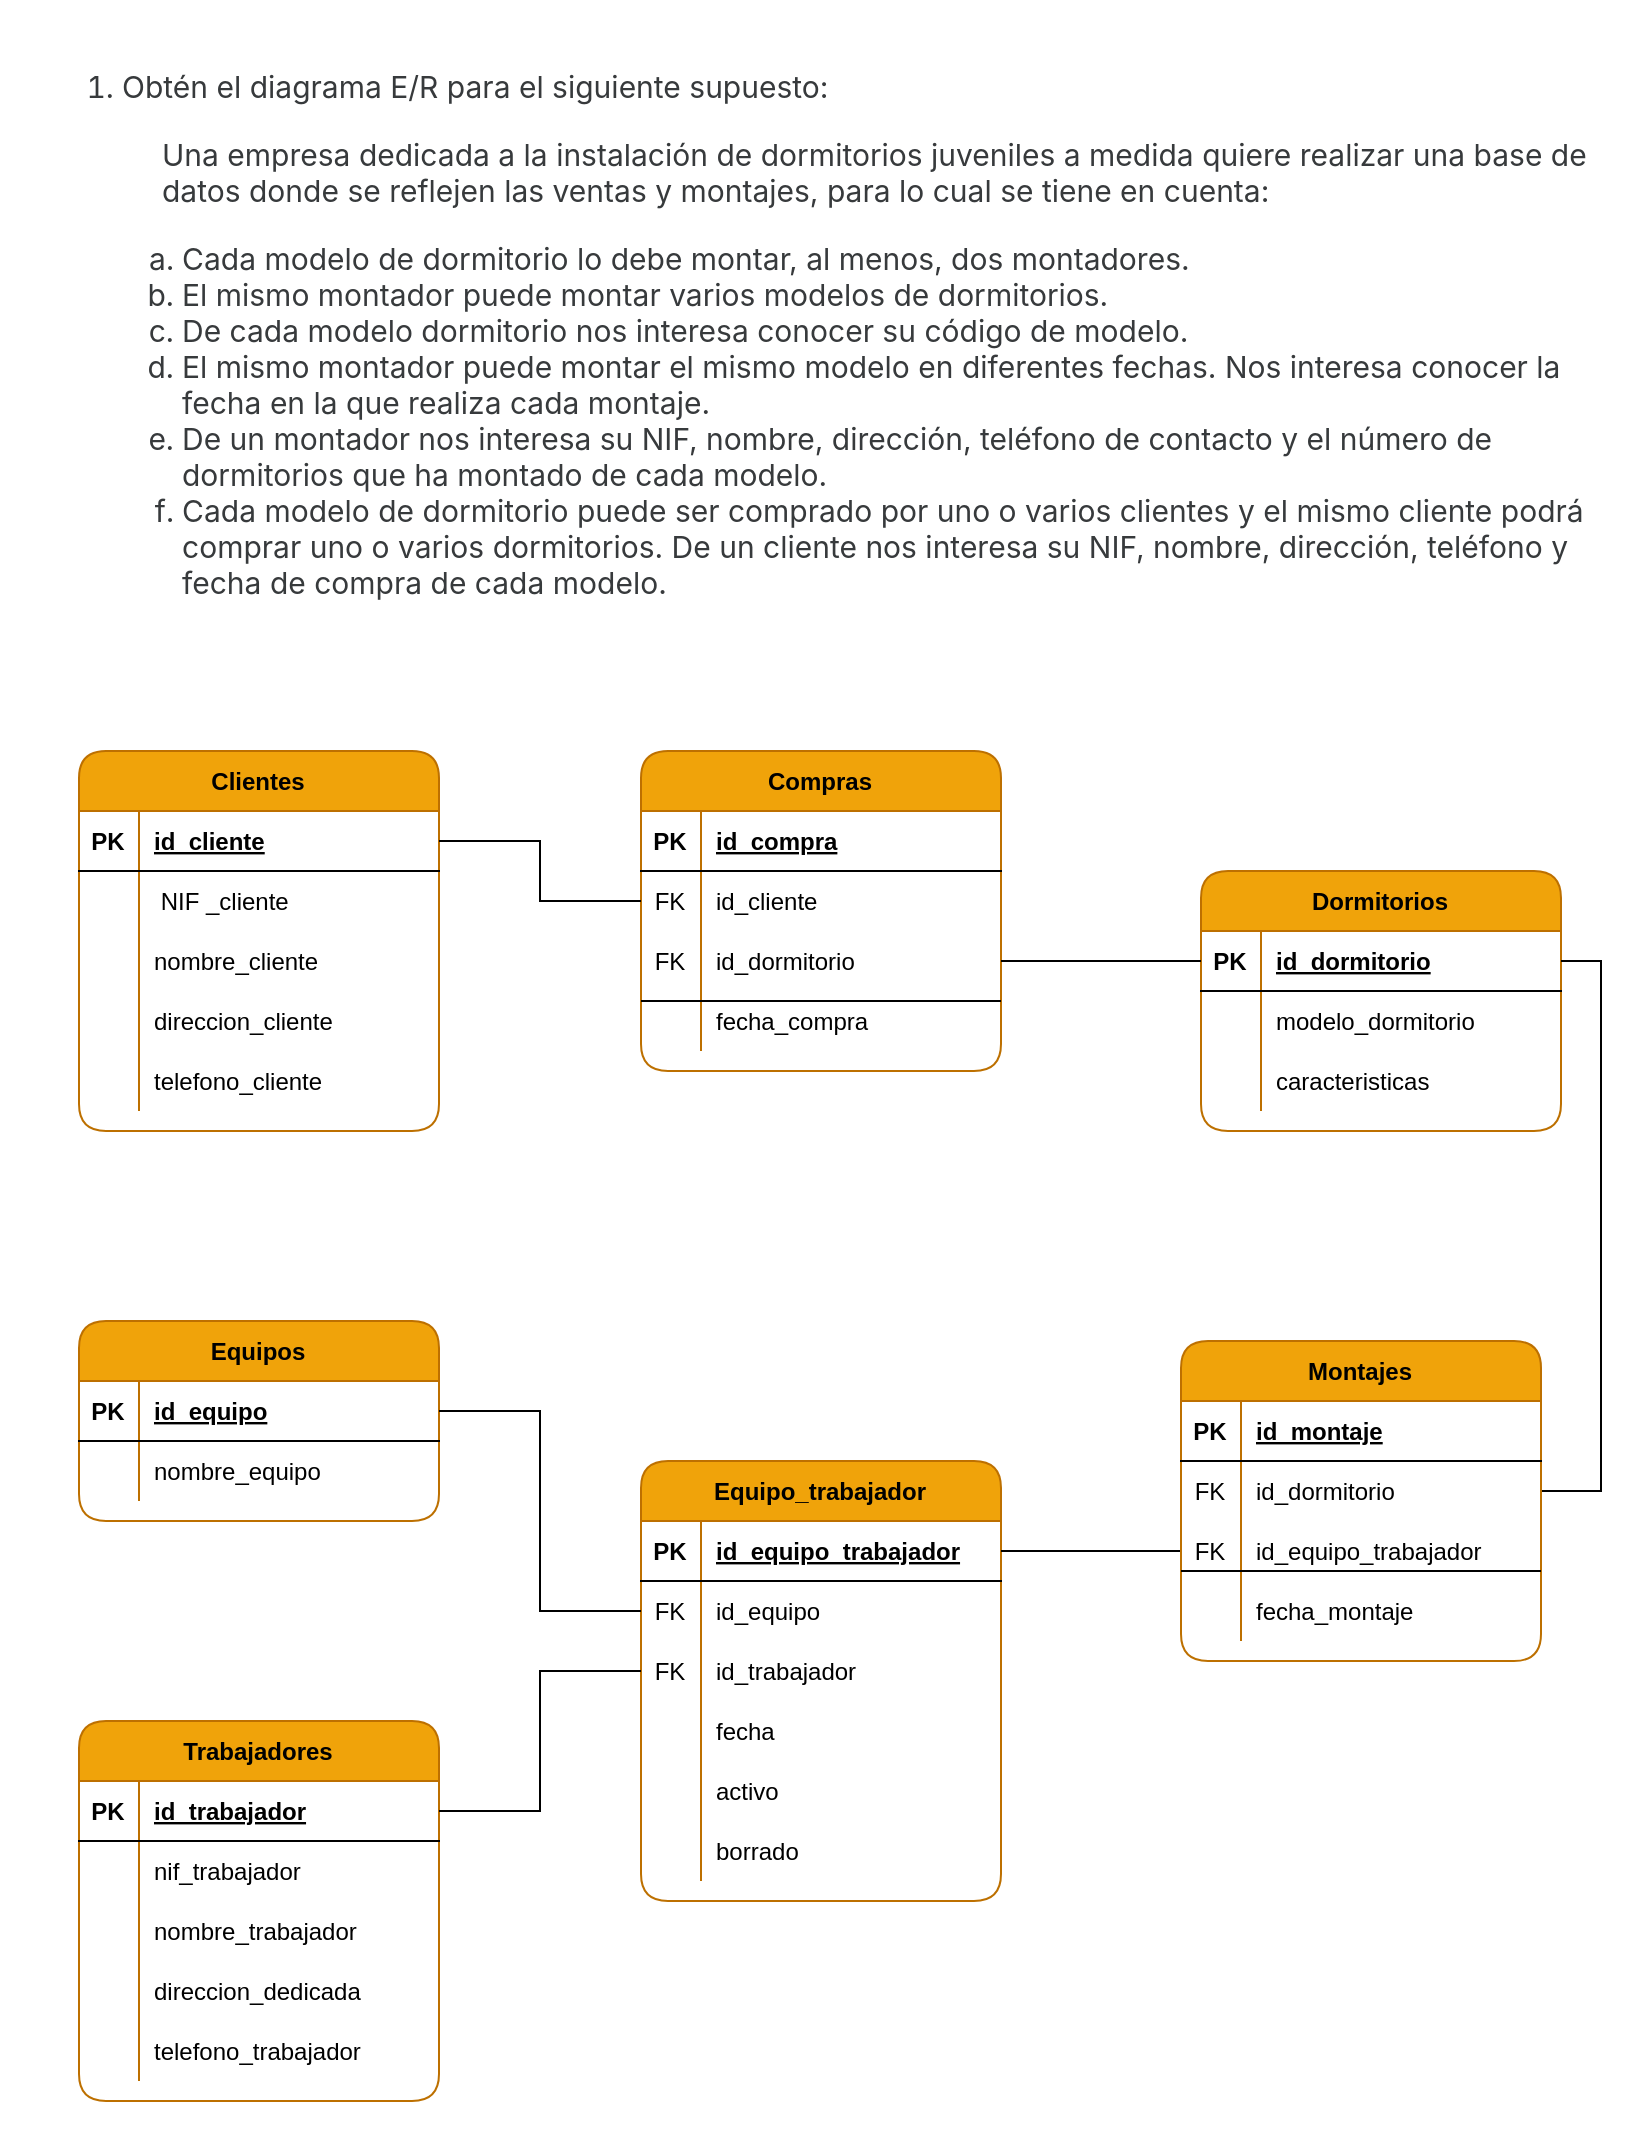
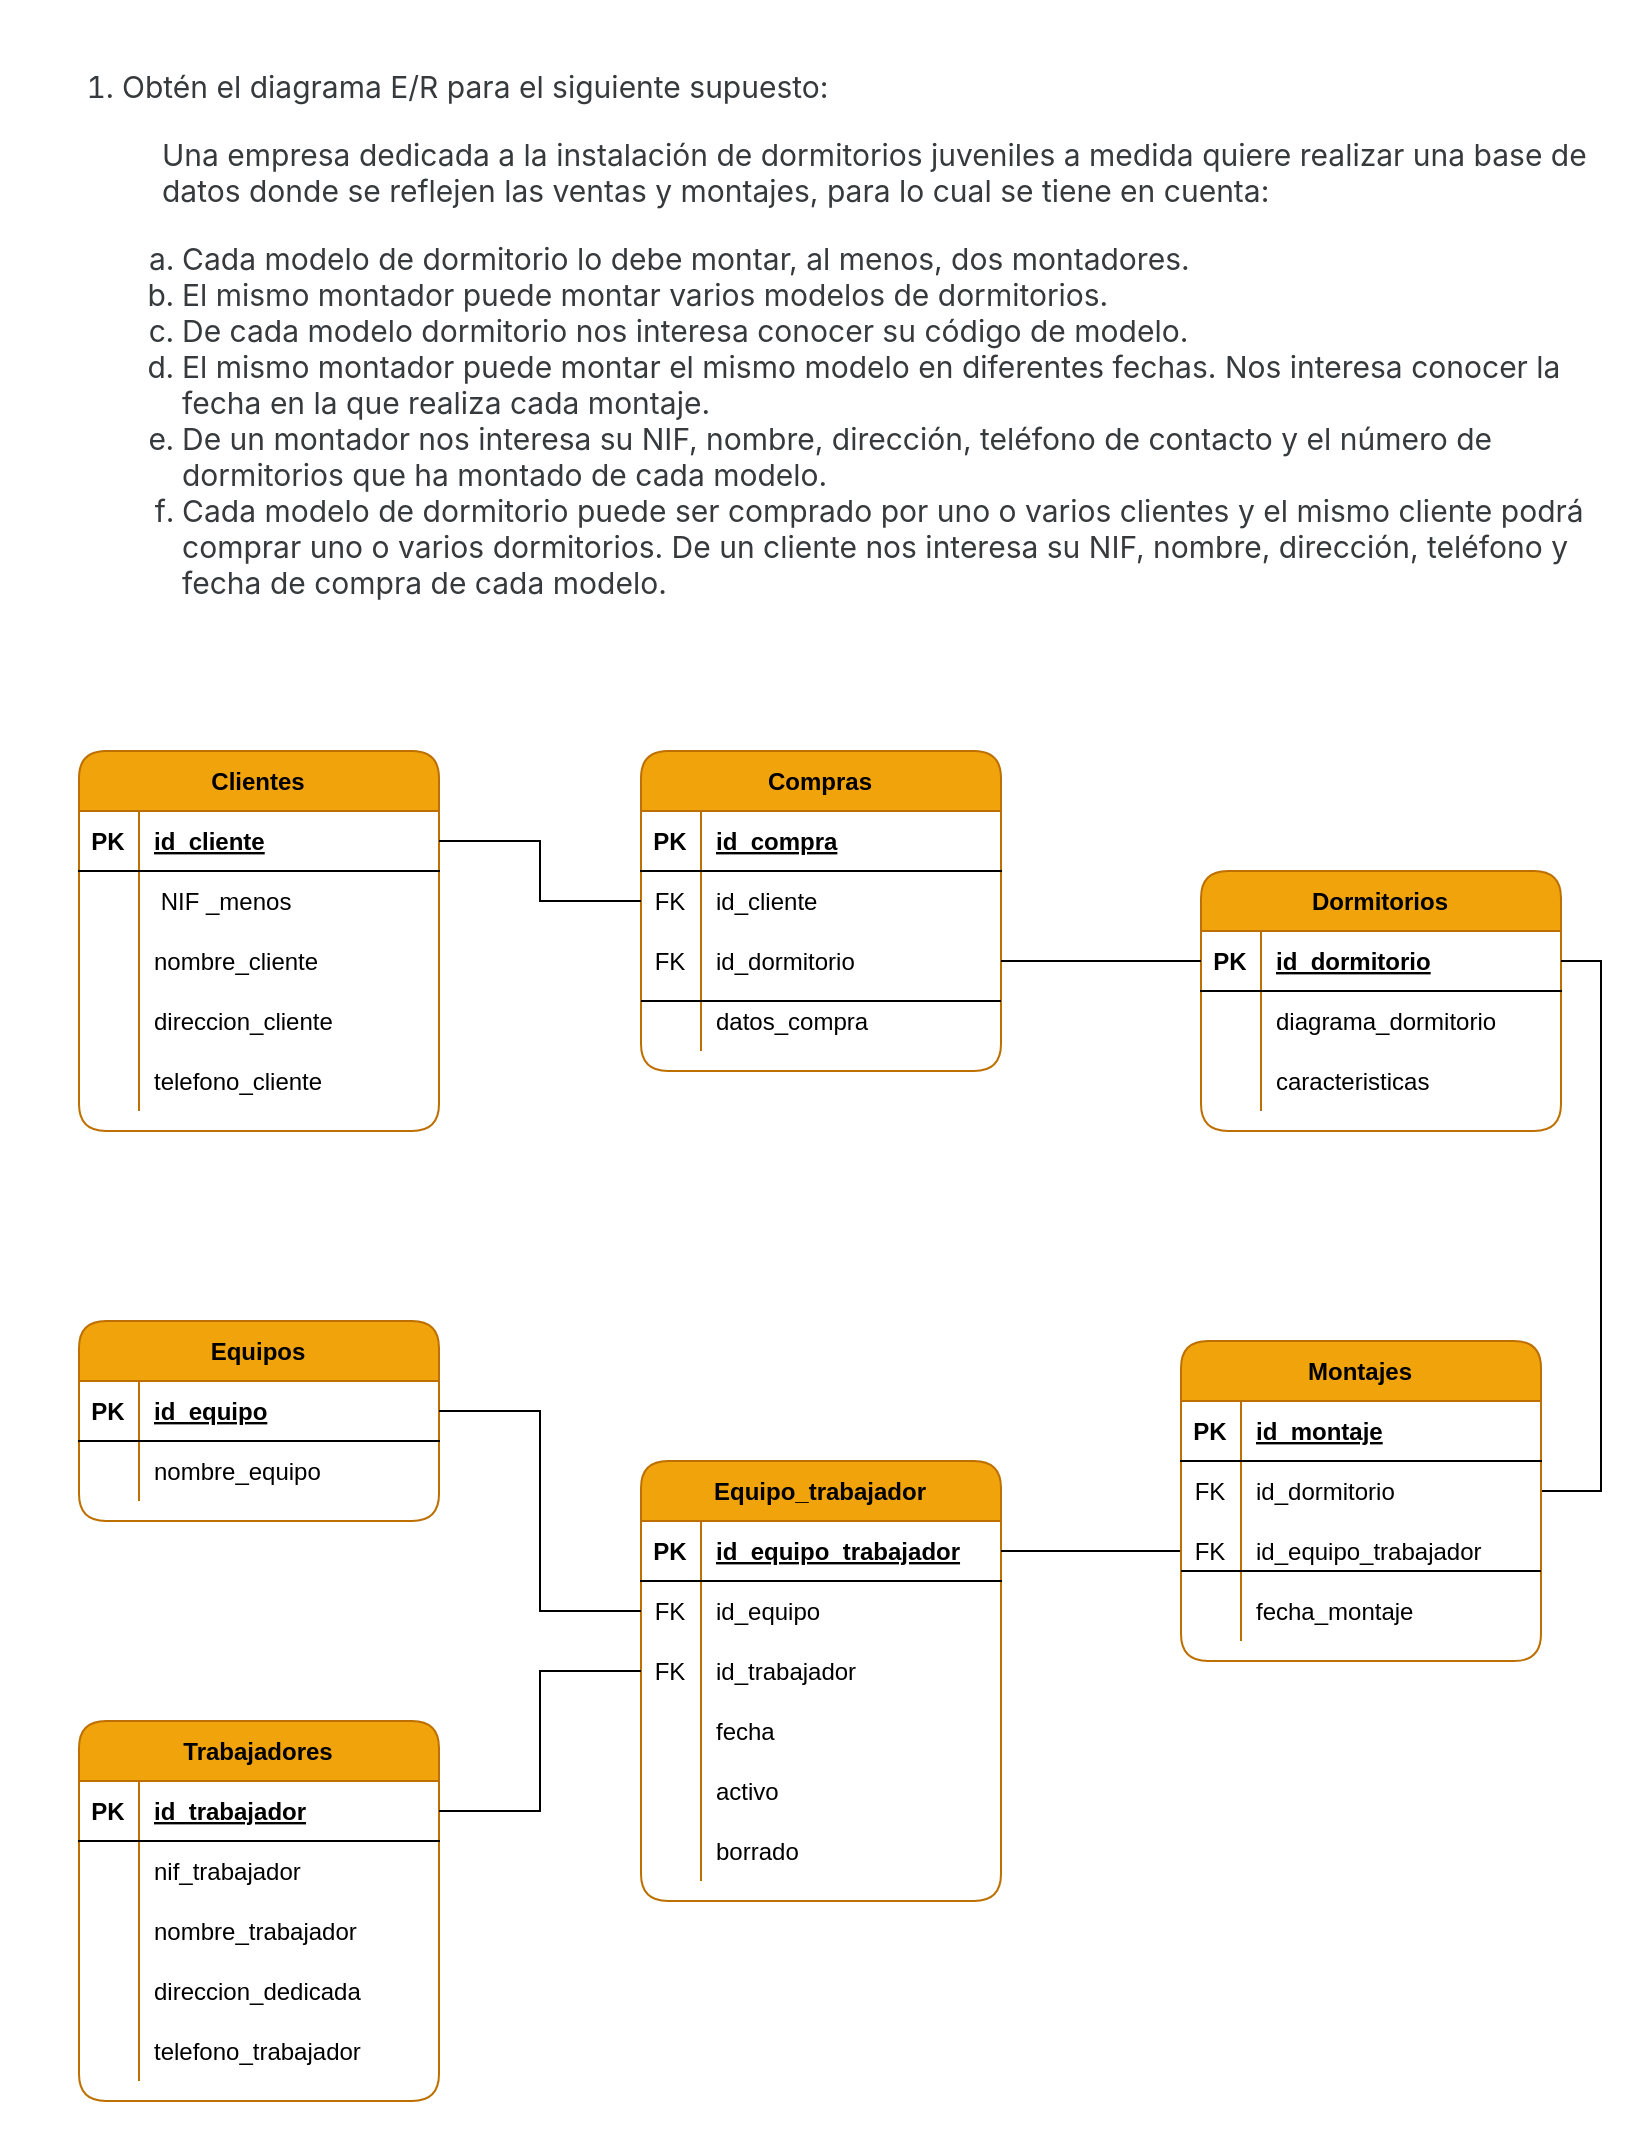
(225, 902) -> (218, 902)
(797, 1022) -> (797, 1022)
(1381, 1022) -> (1394, 1022)
